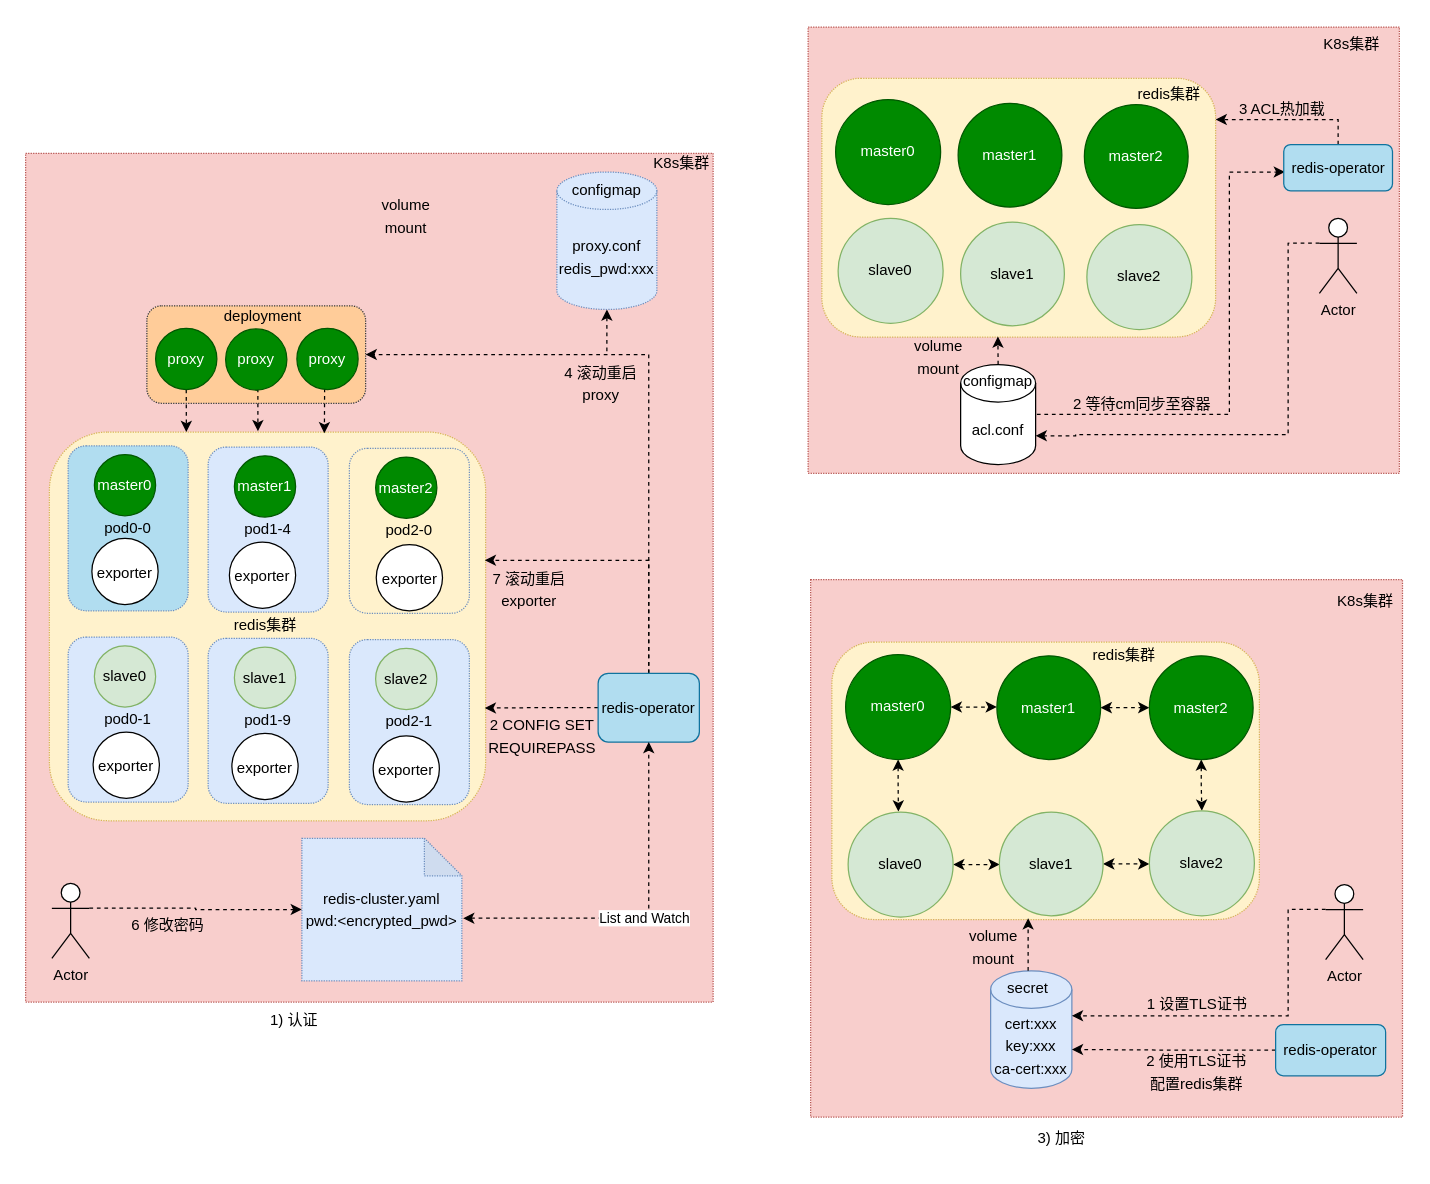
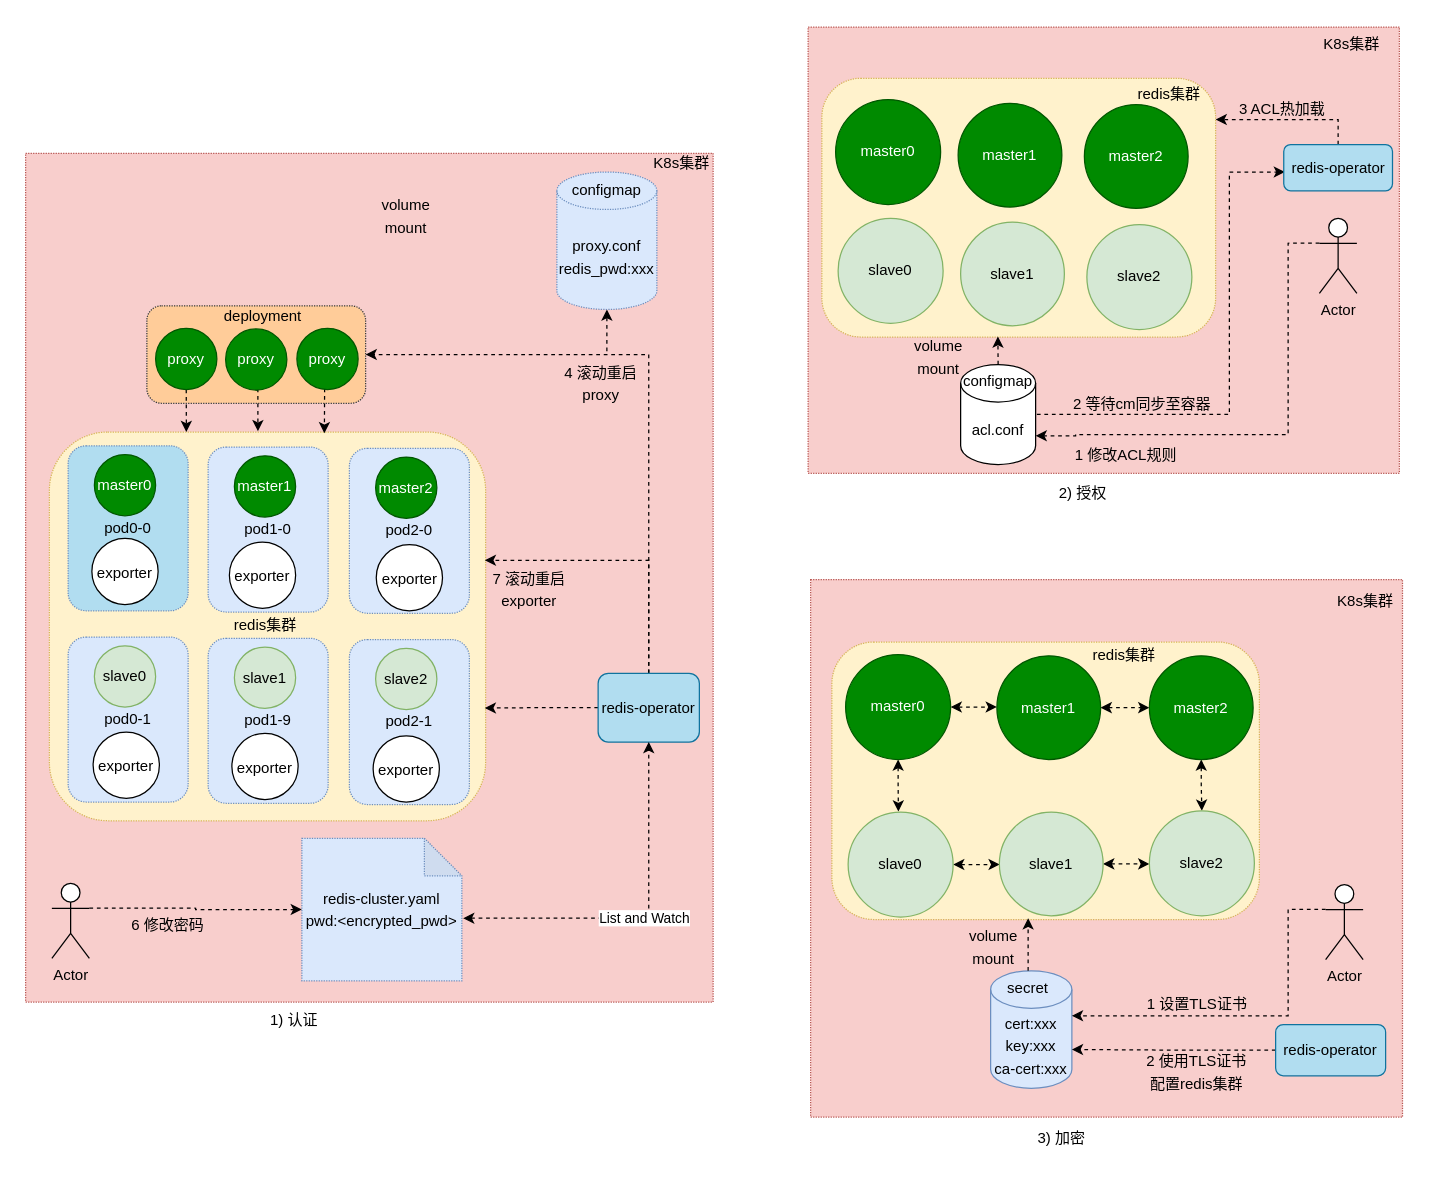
none -> (1126, 454)
none -> (1083, 493)
(268, 529) -> (268, 529)
(409, 531) -> (409, 531)
(542, 736) -> none
